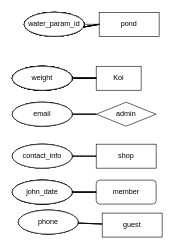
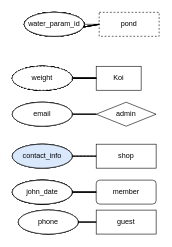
(129, 24) -> (129, 24)
(42, 78) -> (42, 78)
(42, 156) -> (42, 156)
(132, 225) -> (126, 222)
